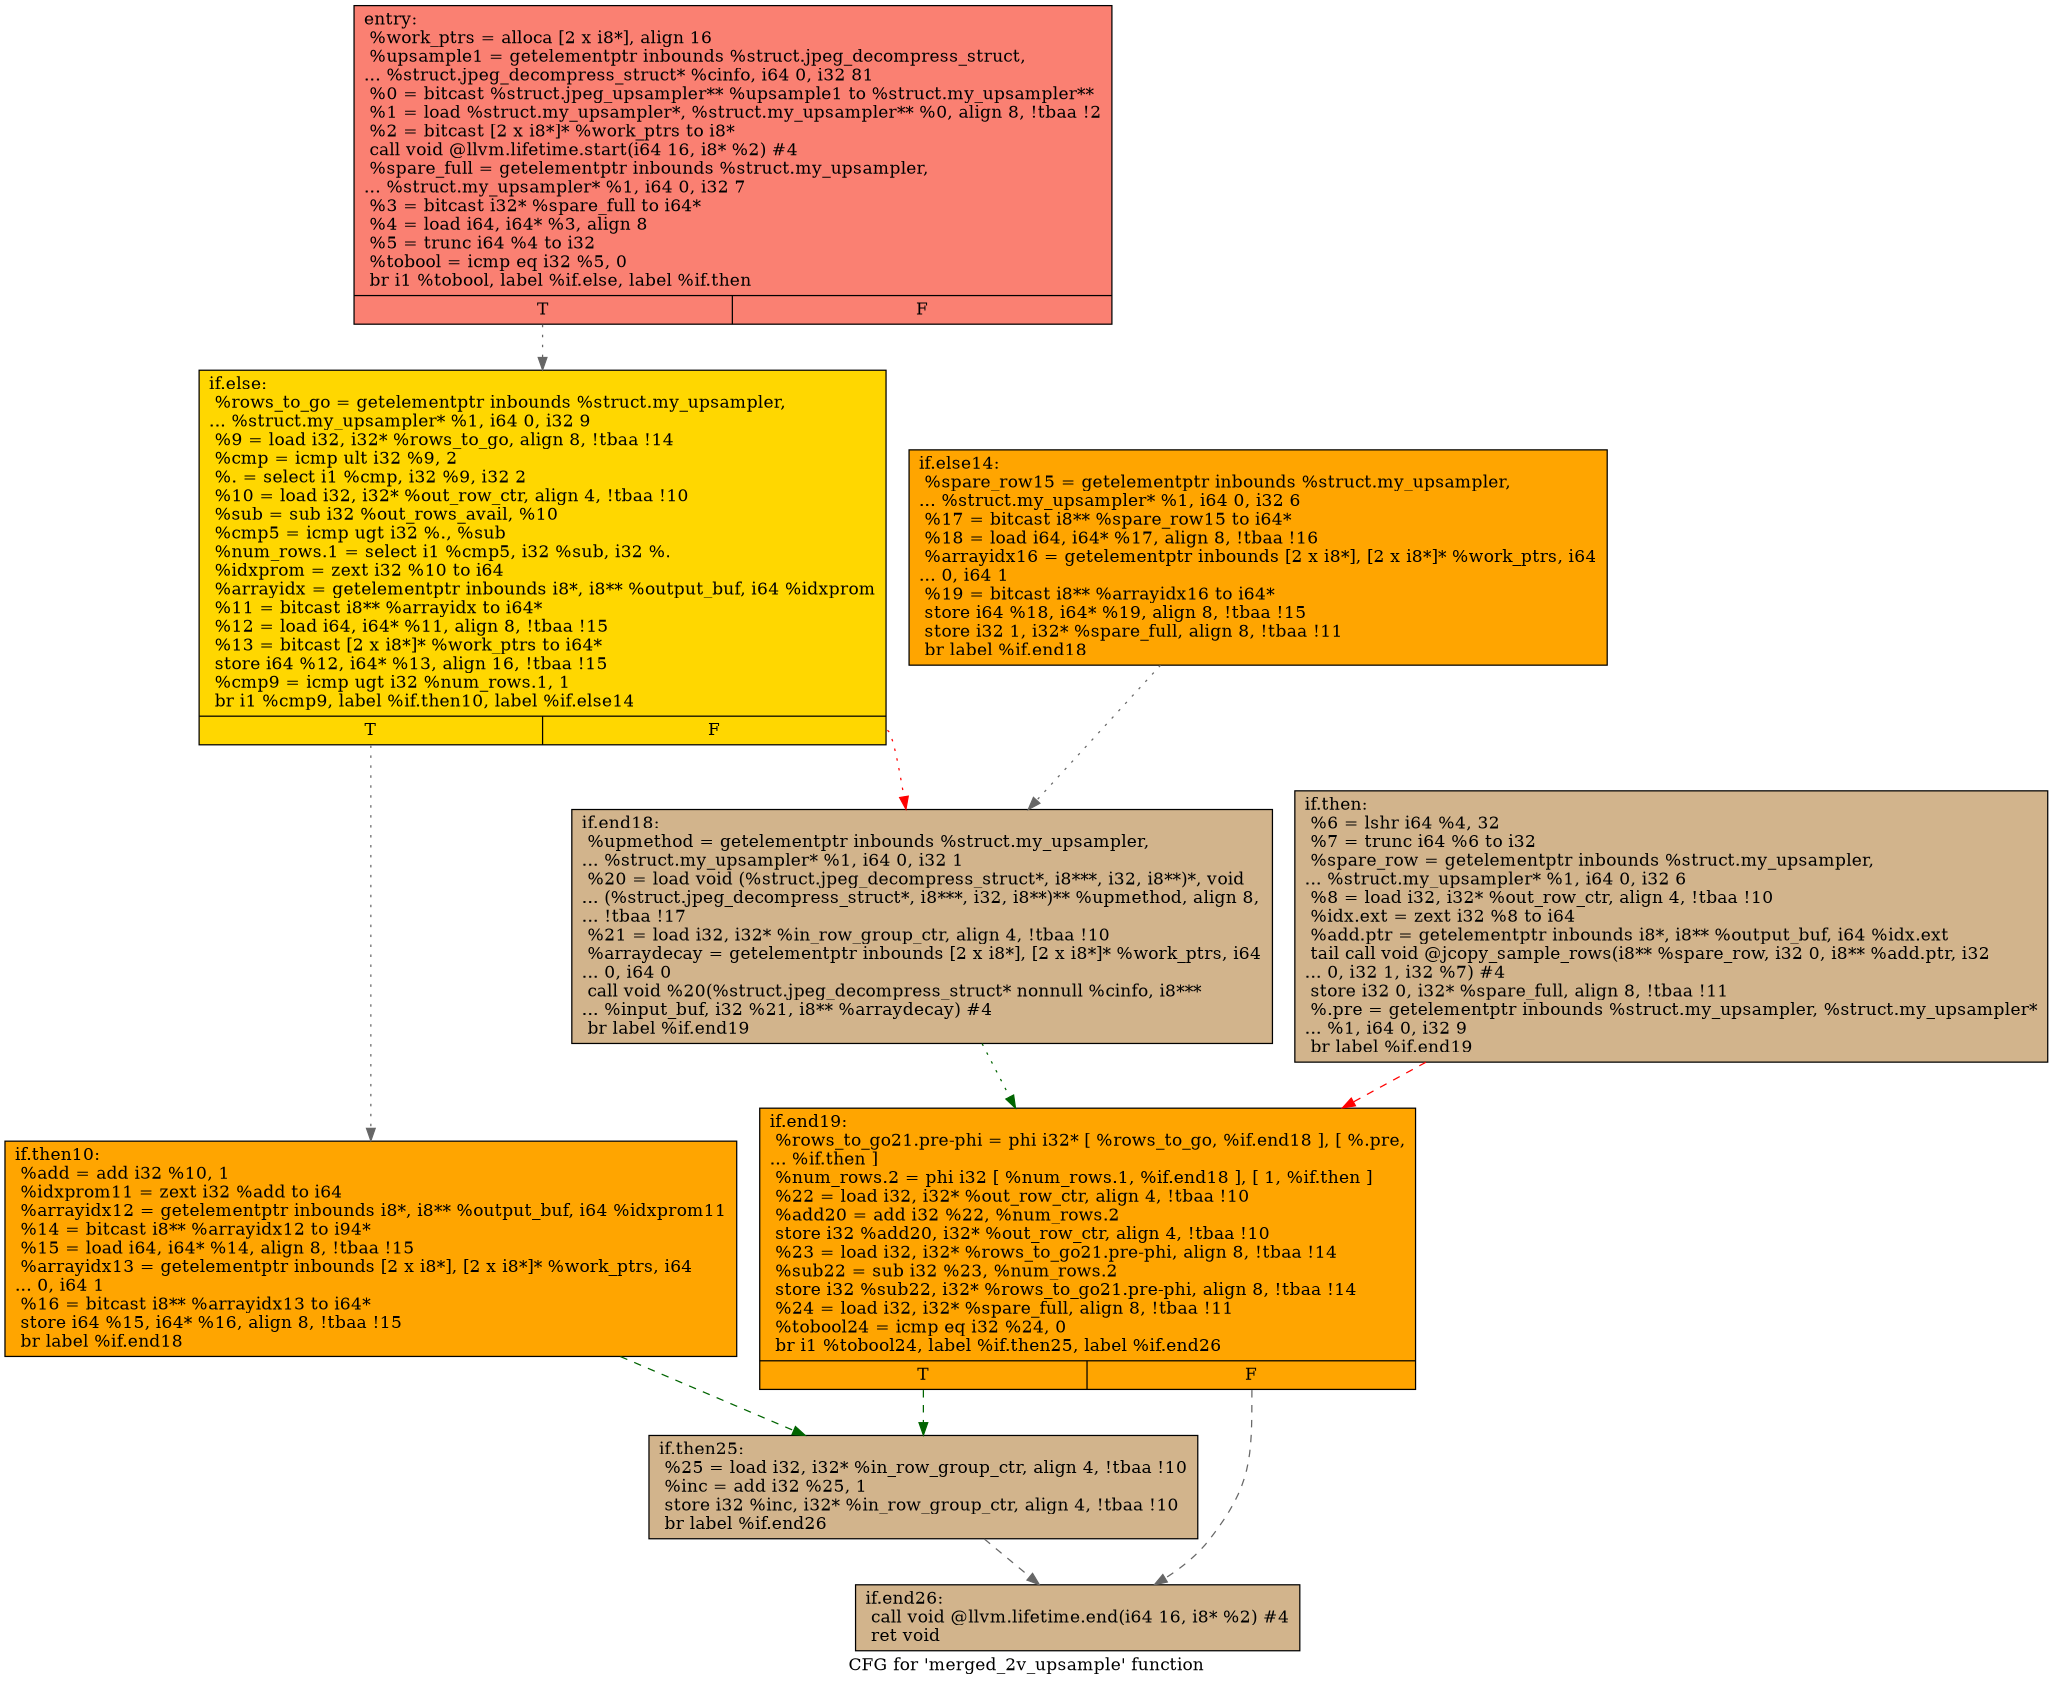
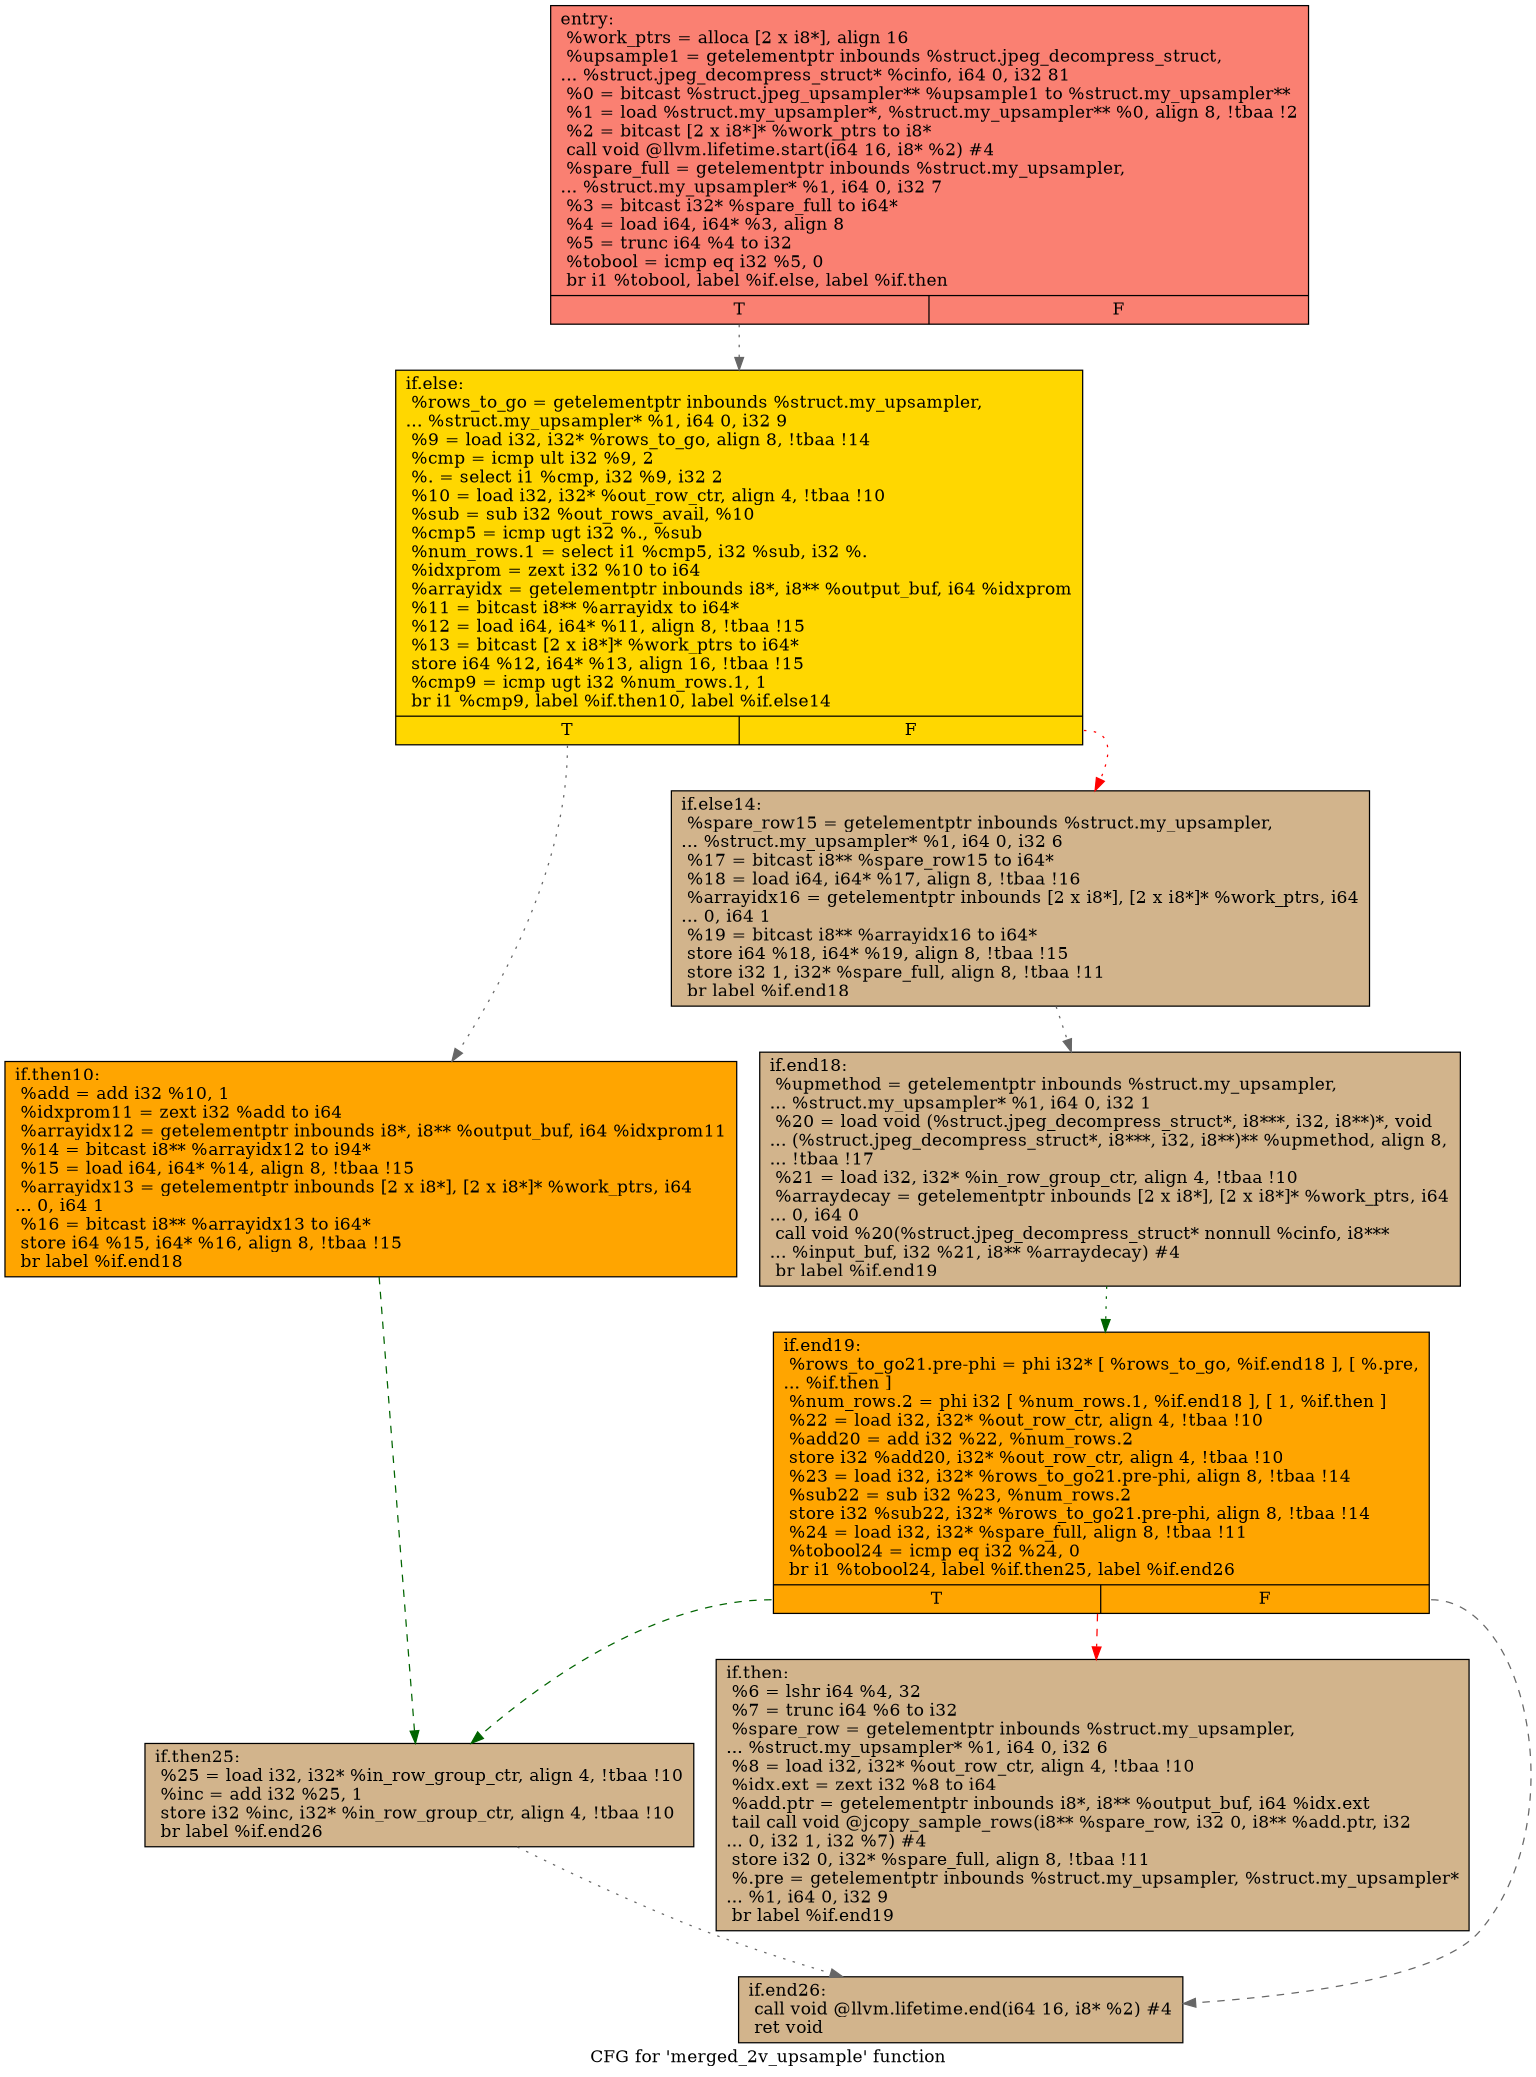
(1258, 558) -> (1020, 898)
(898, 763) -> (1108, 748)
(1390, 1082) -> (1097, 1630)
(1007, 1558) -> (671, 1917)
